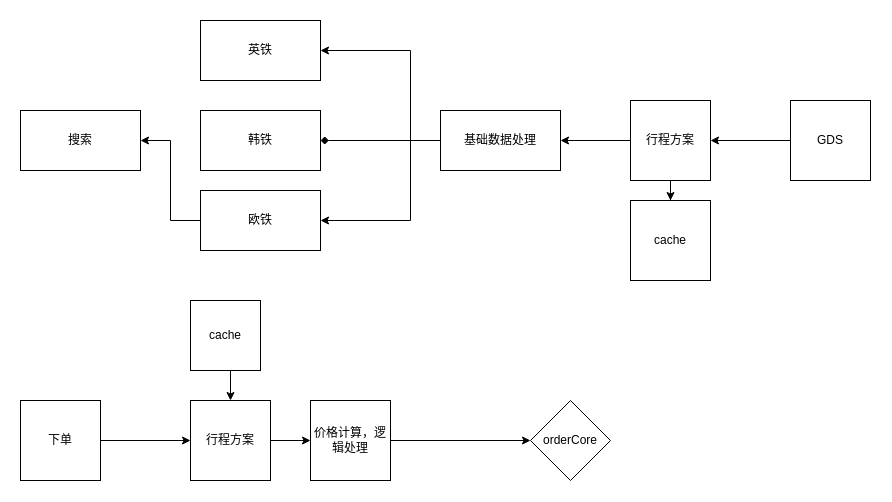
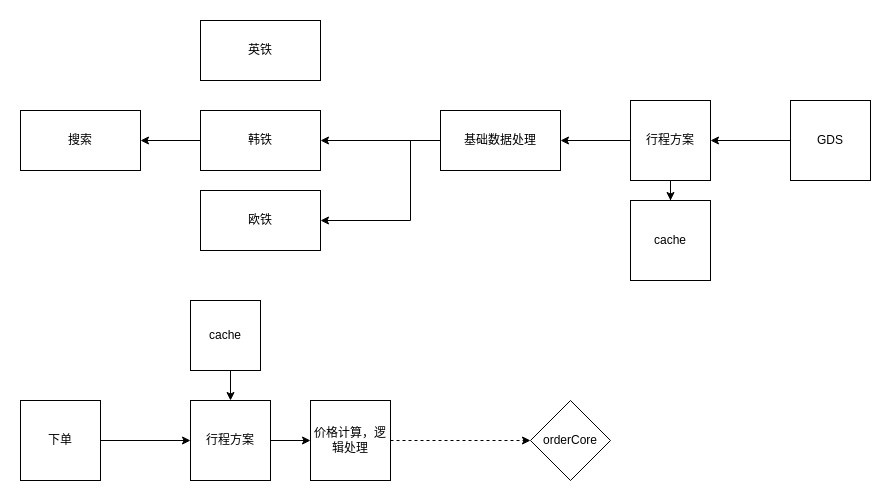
(411, 54) -> none
none -> (186, 141)
(329, 141) -> (328, 141)
(171, 197) -> none
(458, 441) -> (458, 441)
